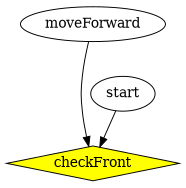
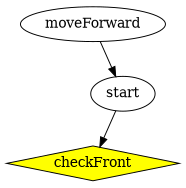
(81, 89) -> (106, 55)
